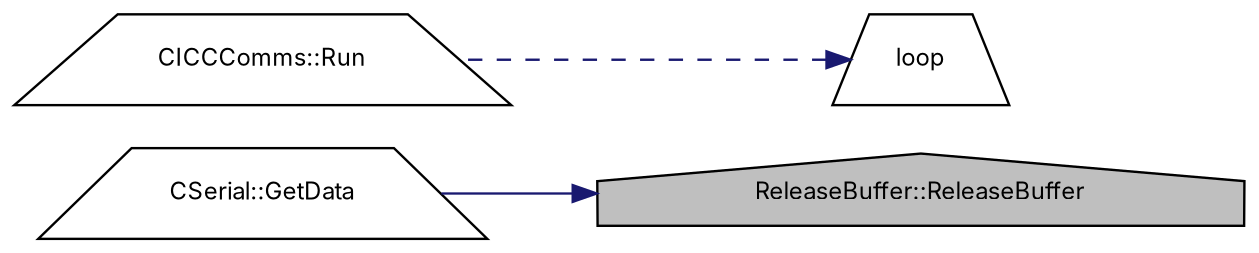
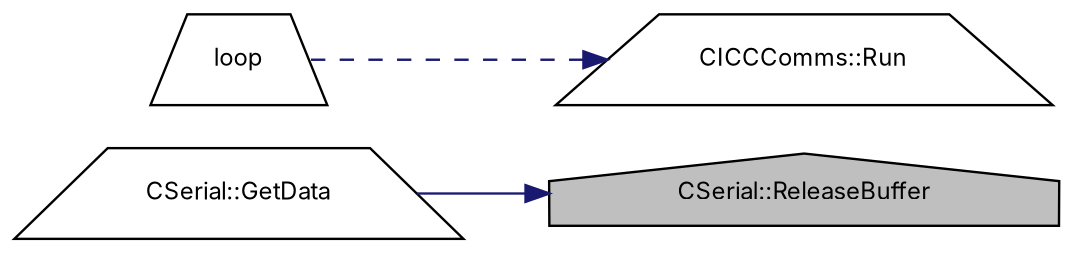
(643, 60) -> (446, 60)
(921, 194) -> (804, 194)
